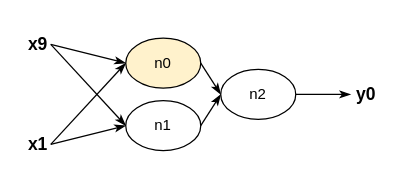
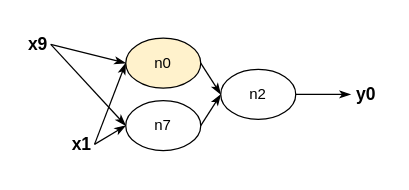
(163, 126) -> (163, 126)
(38, 144) -> (82, 144)
